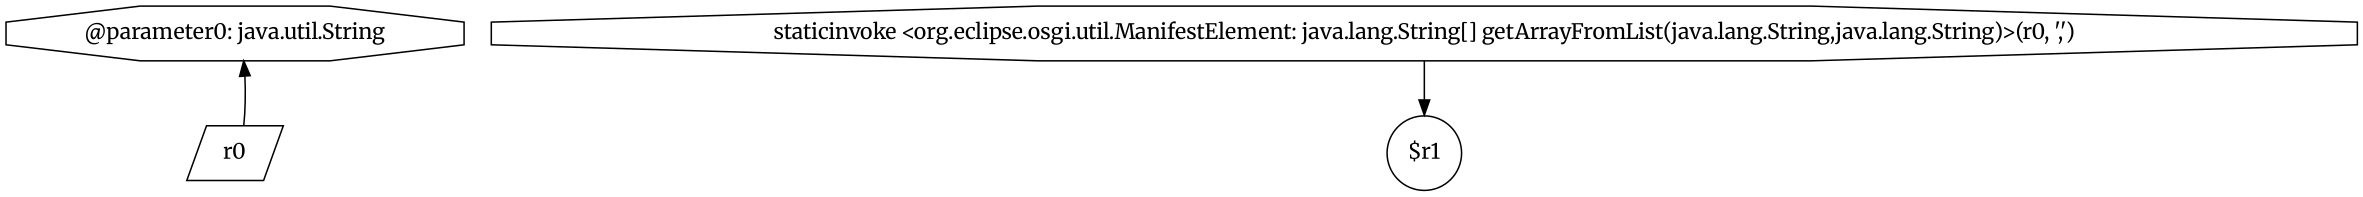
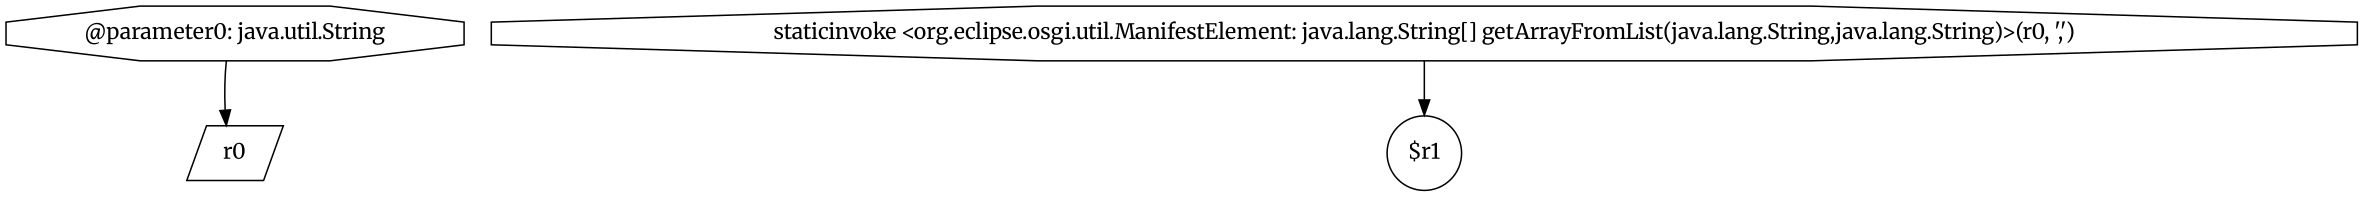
(245, 101) -> (225, 85)
